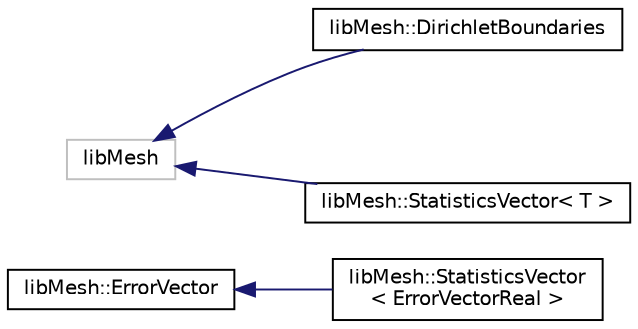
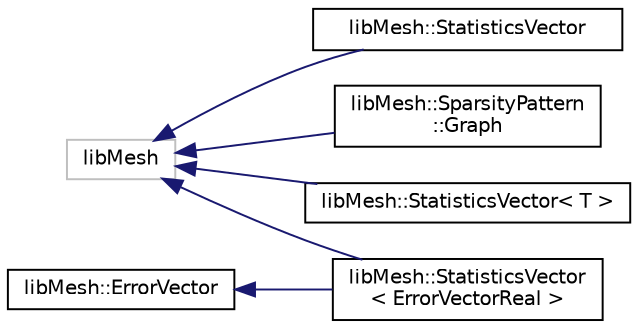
(468, 30) -> (468, 30)
none -> (468, 116)
none -> (270, 227)
